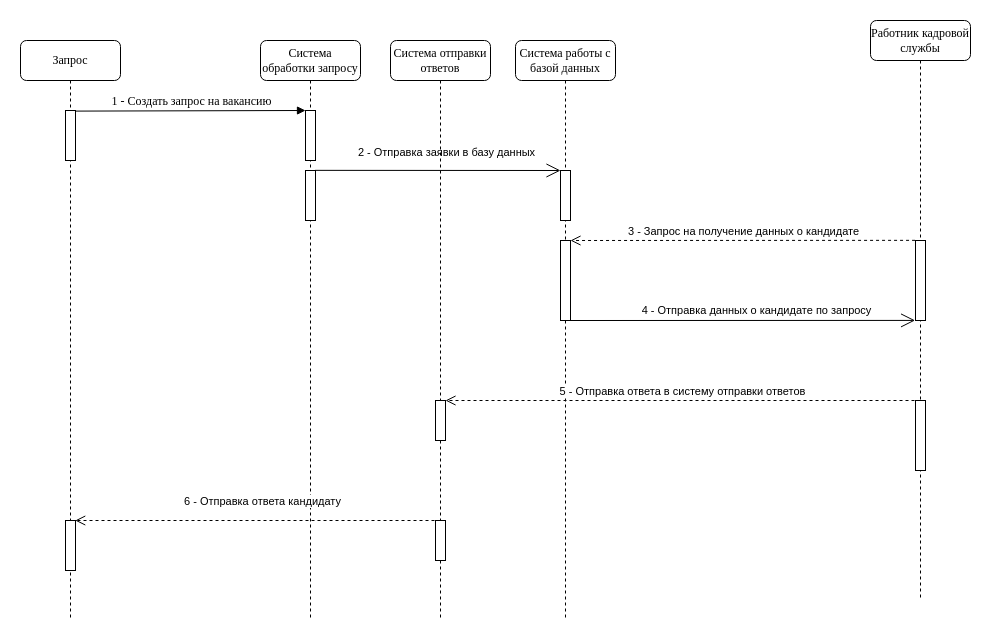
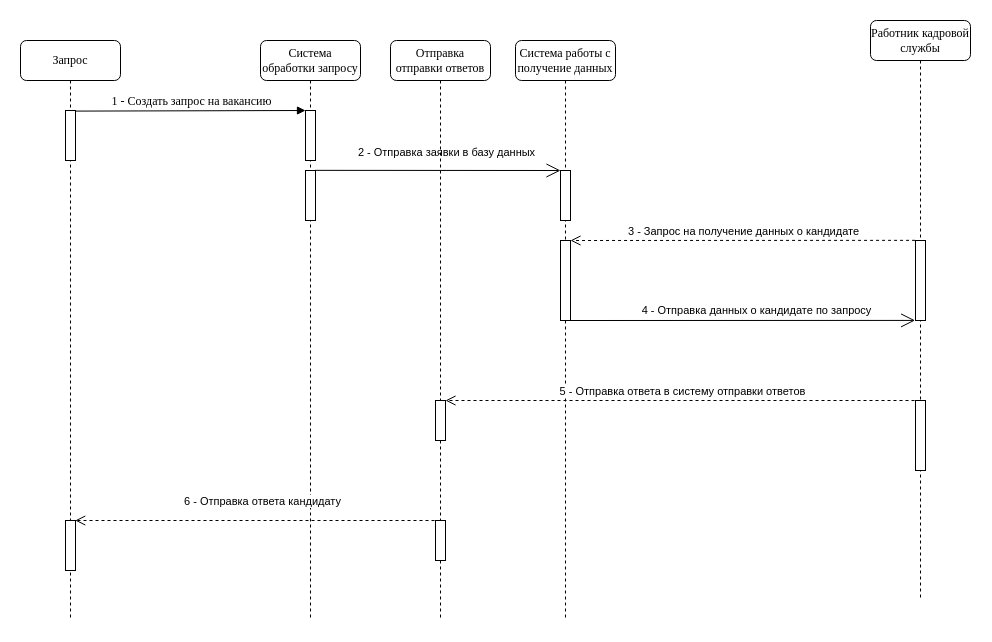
(441, 61) -> (441, 61)
(566, 61) -> (566, 61)
